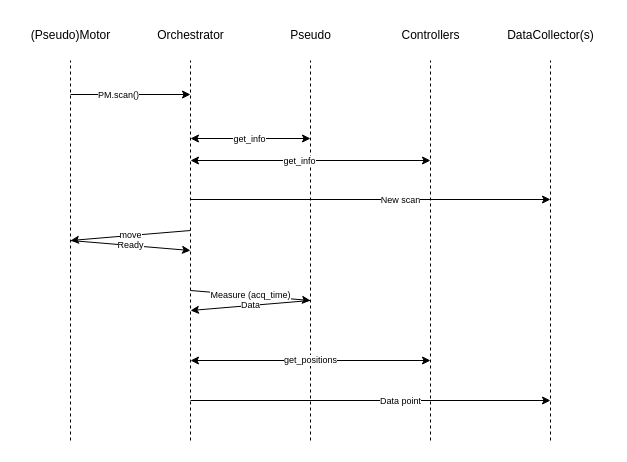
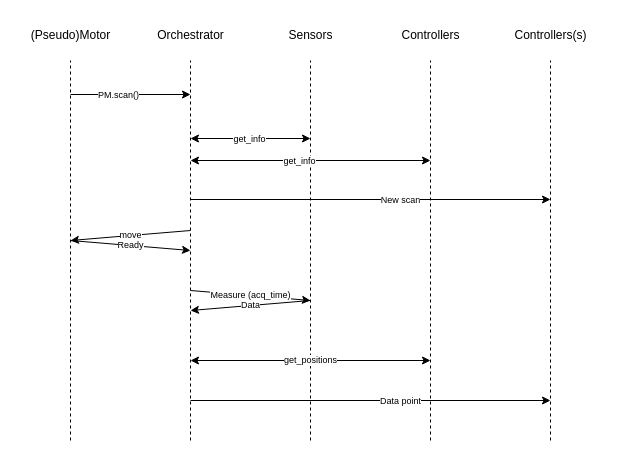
(311, 36) -> (311, 36)
(551, 36) -> (551, 36)
